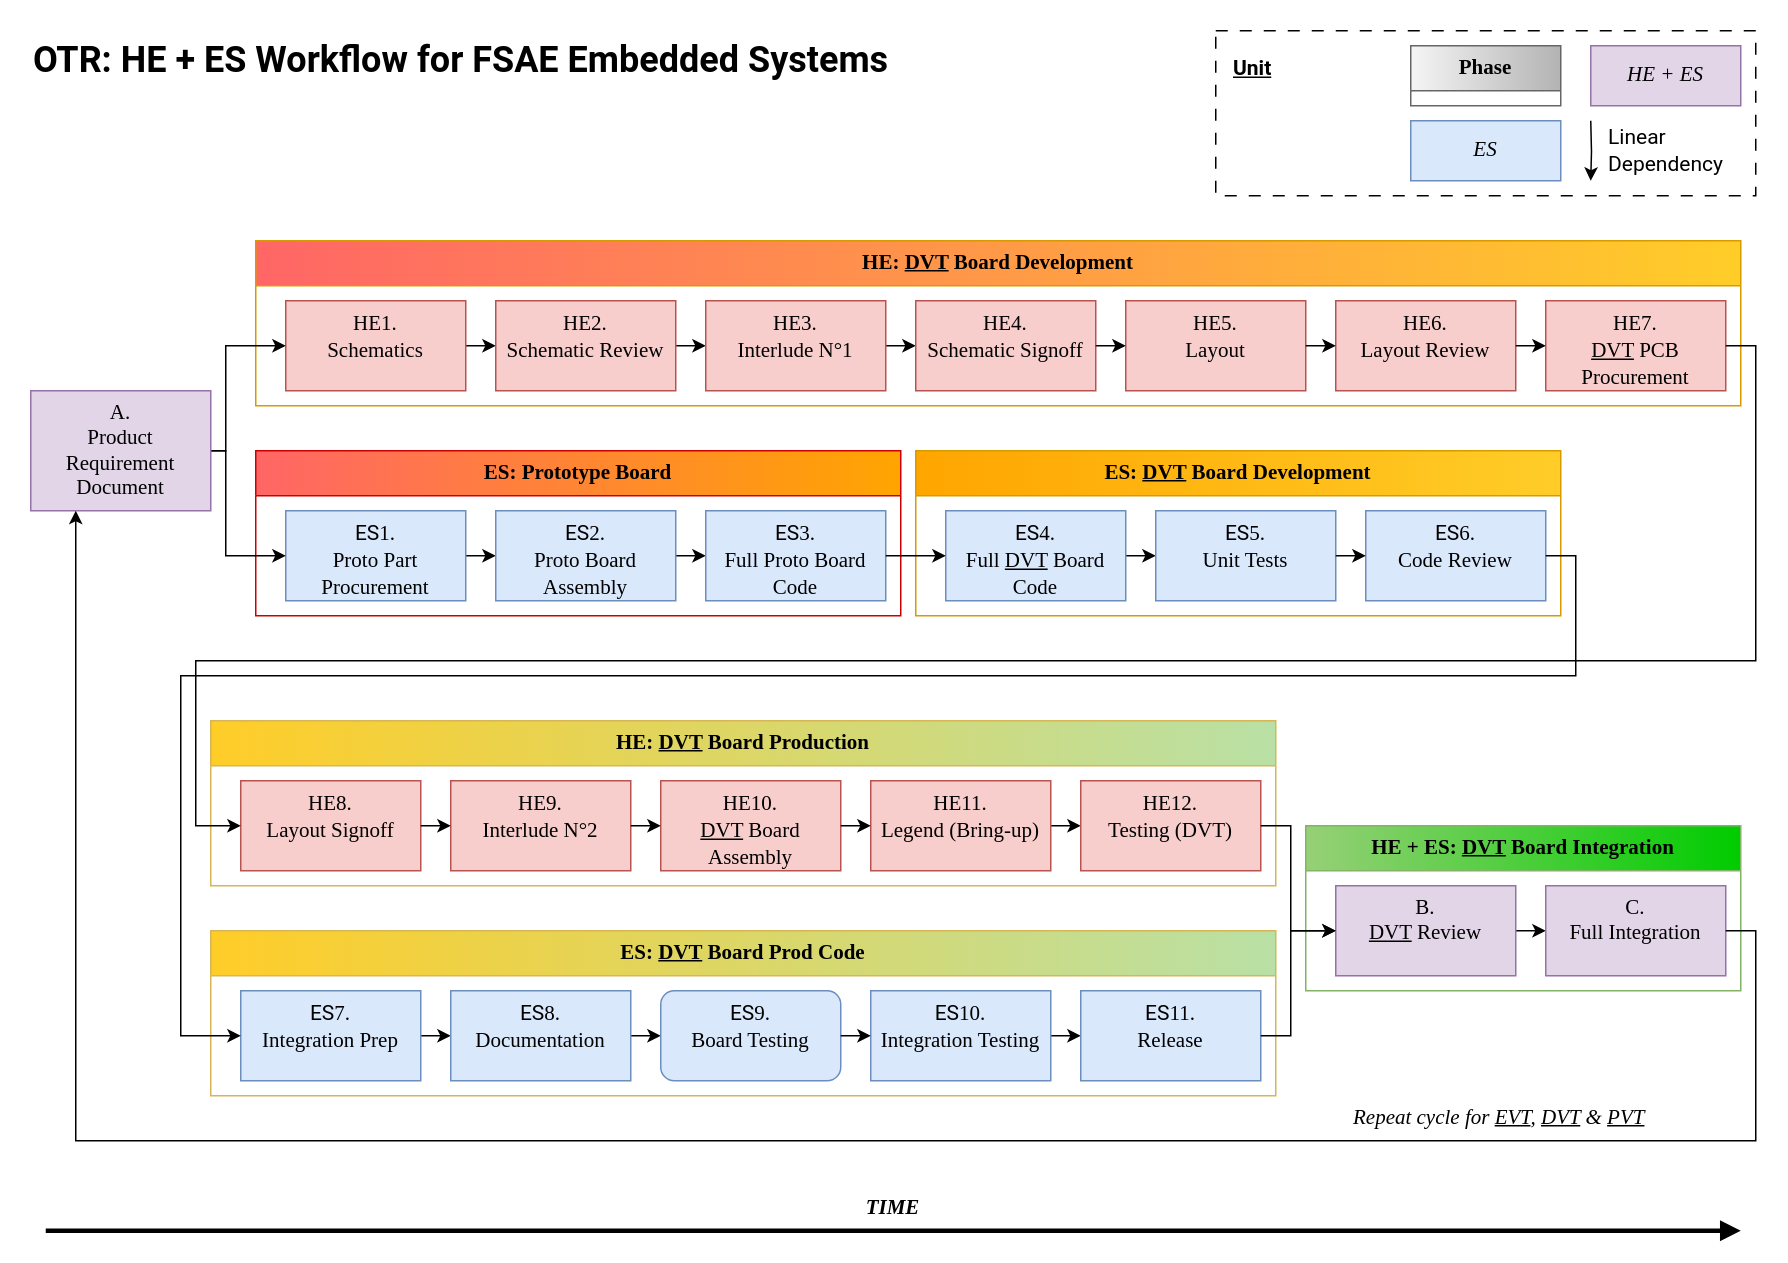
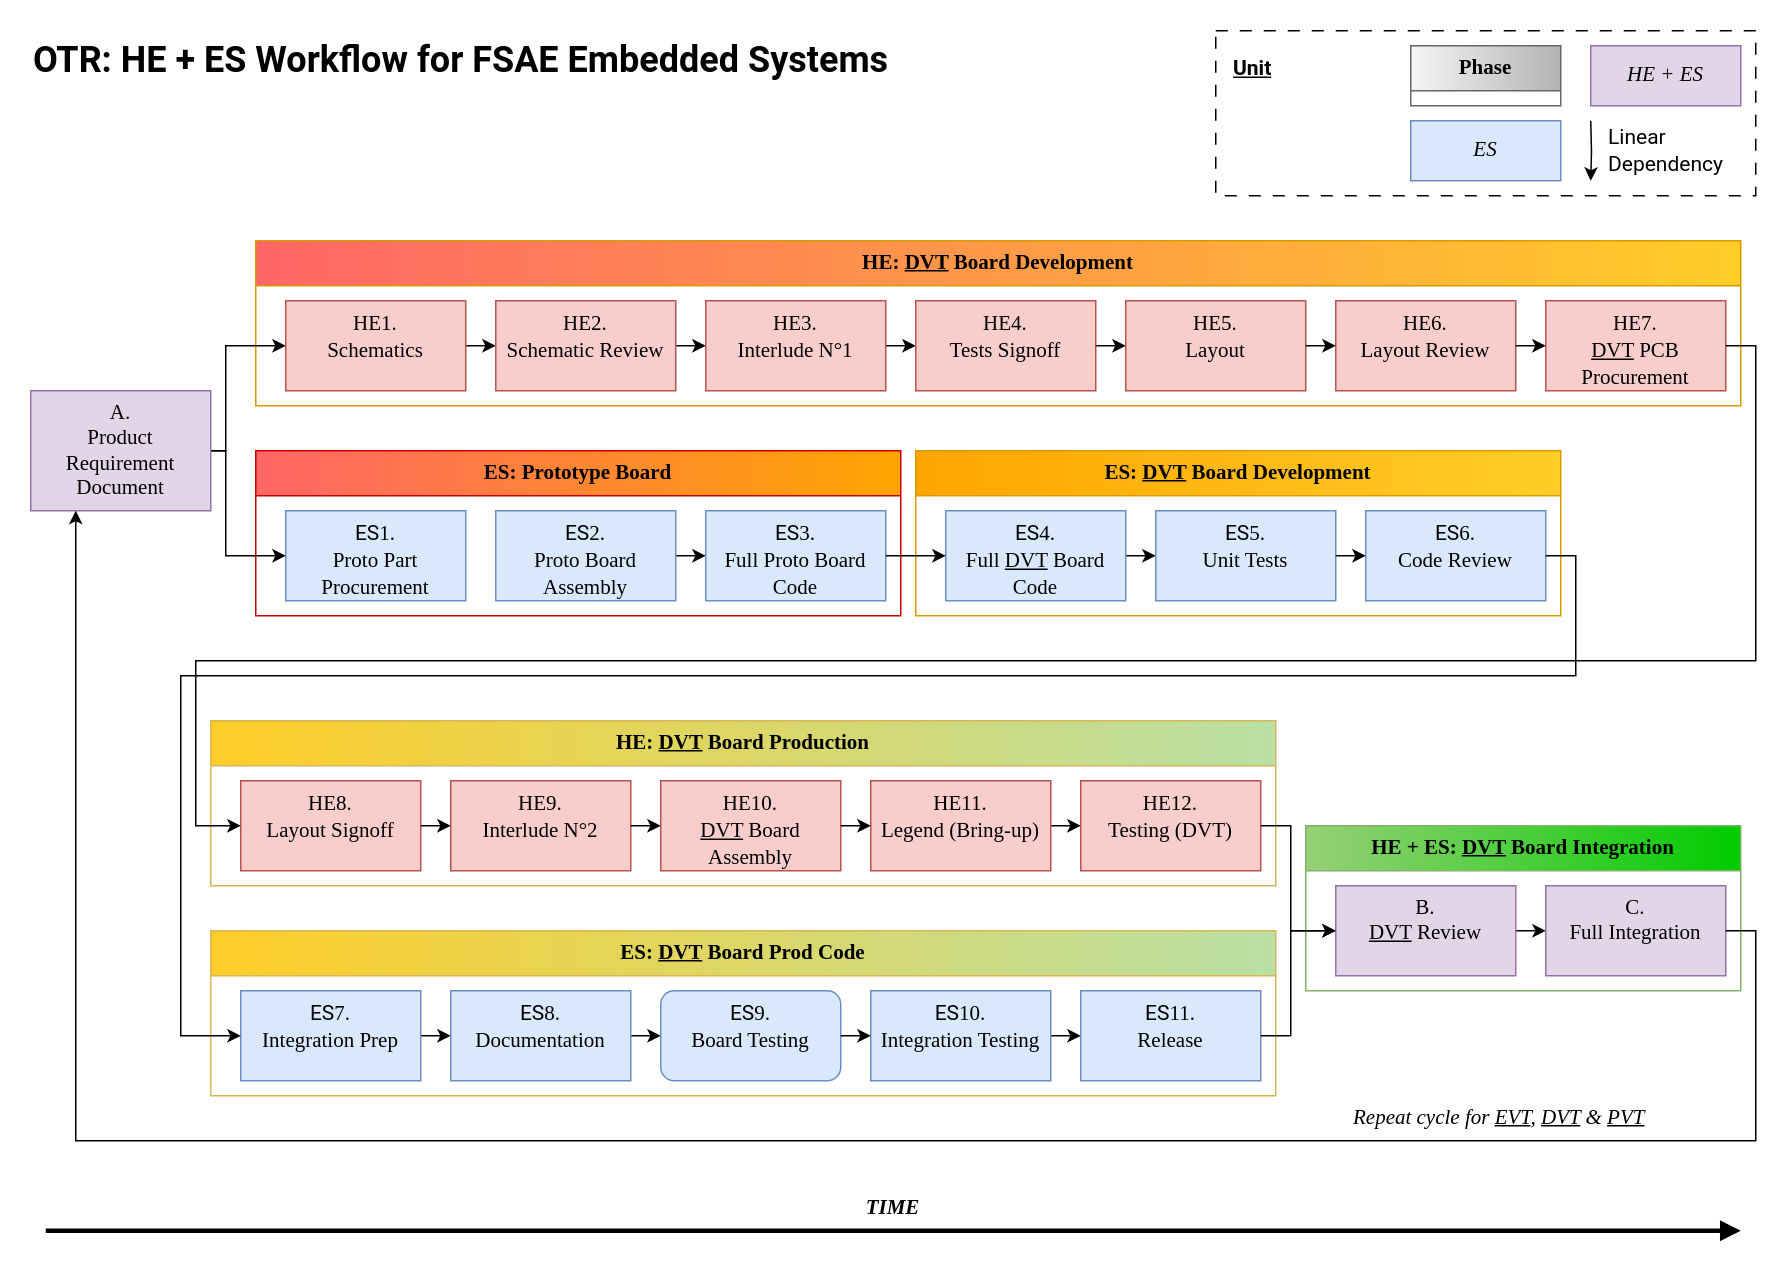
(1006, 349) -> (1006, 336)
(476, 556) -> none
